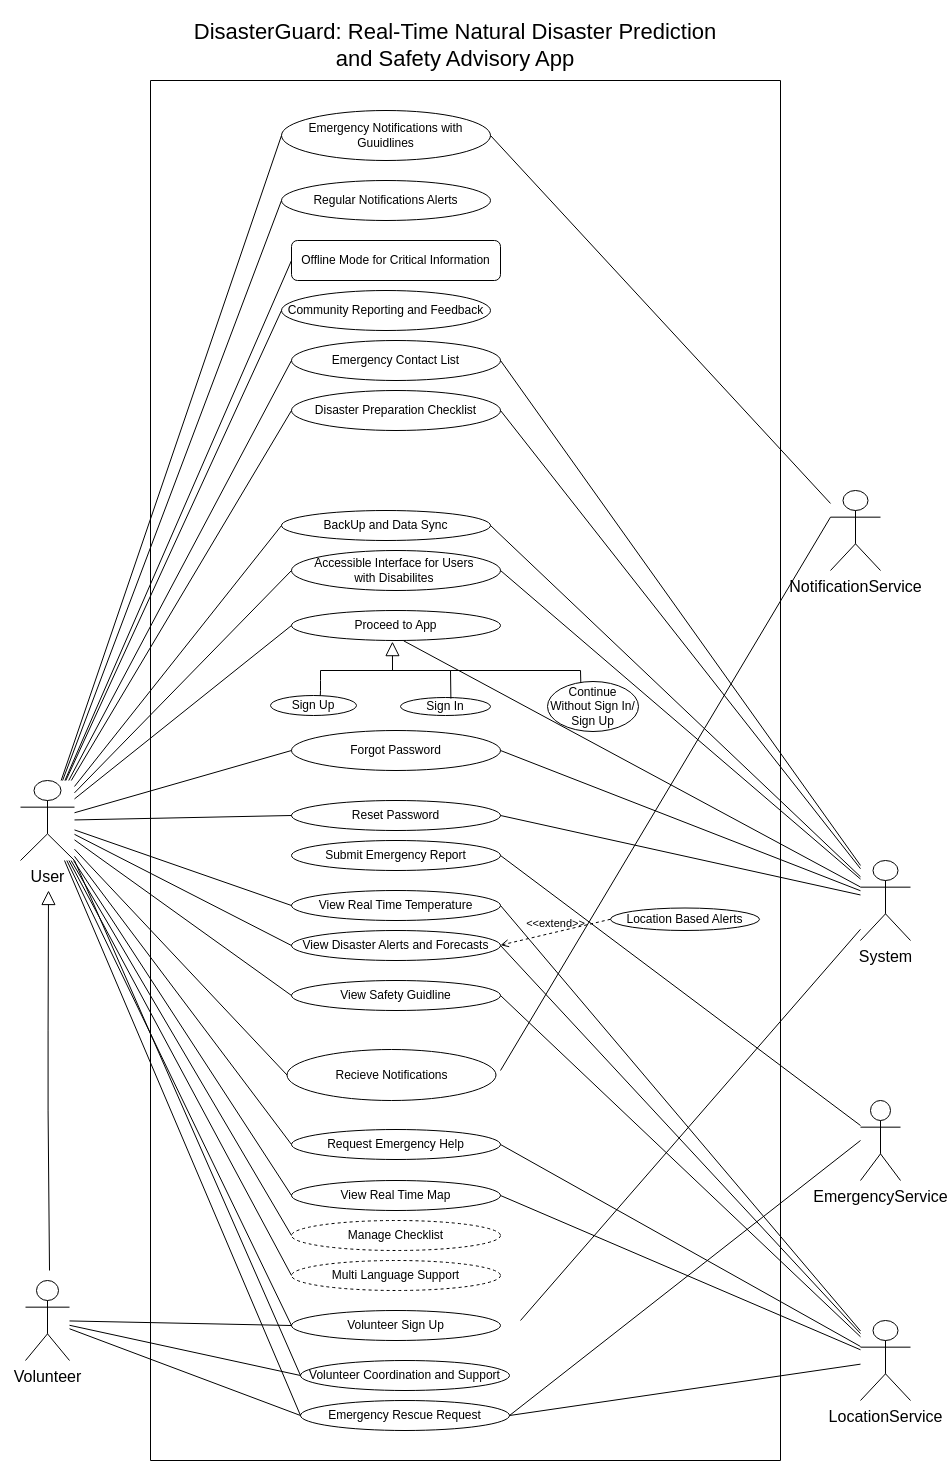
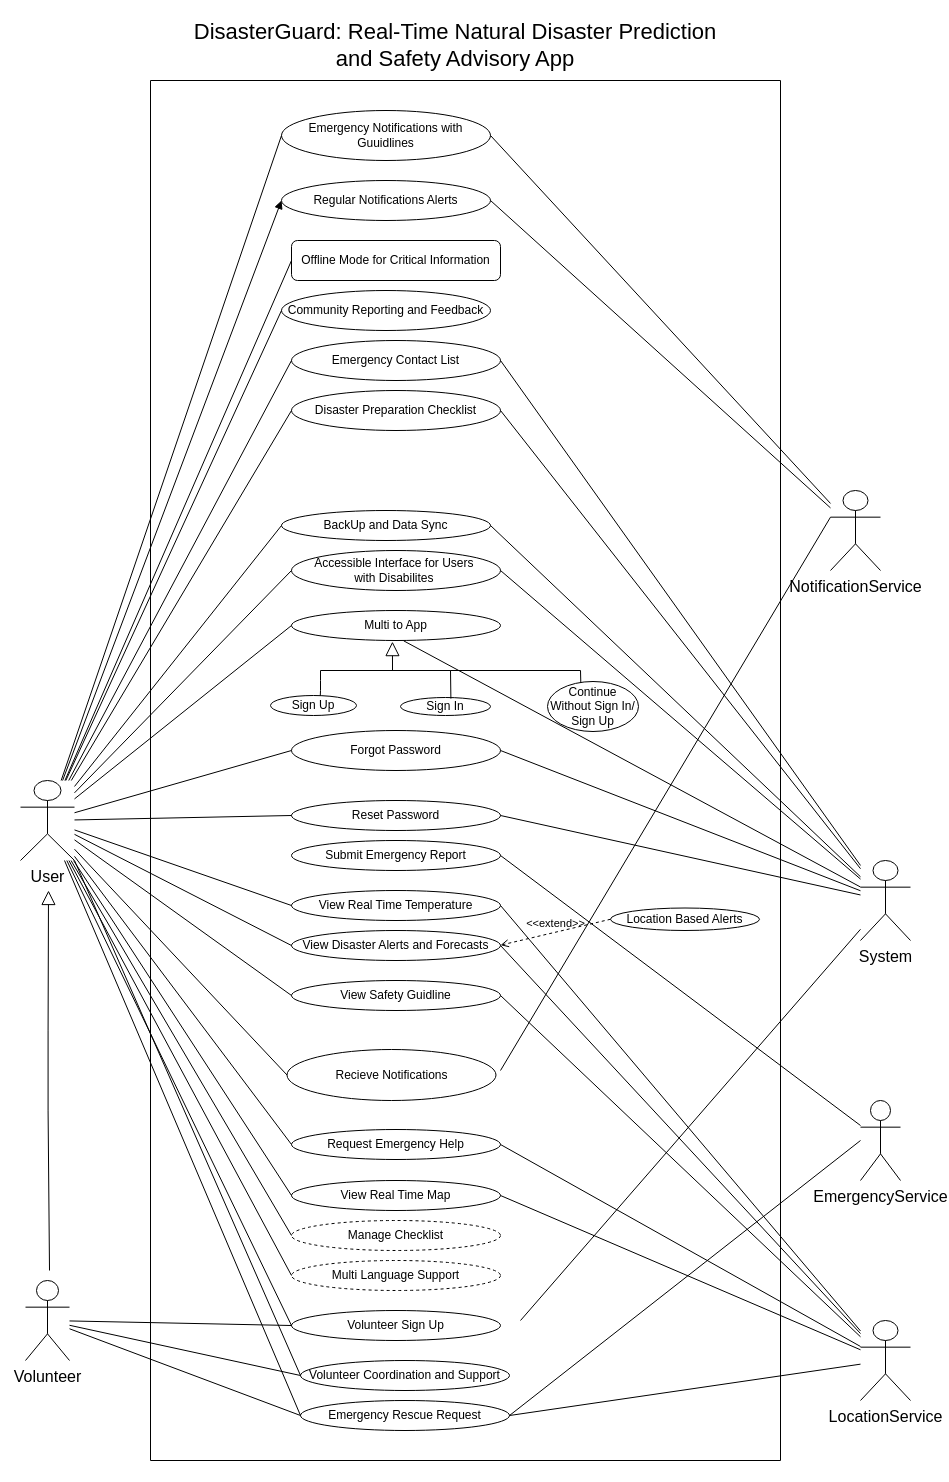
(279, 206) -> (278, 209)
none -> (661, 354)
(396, 626) -> (396, 626)
